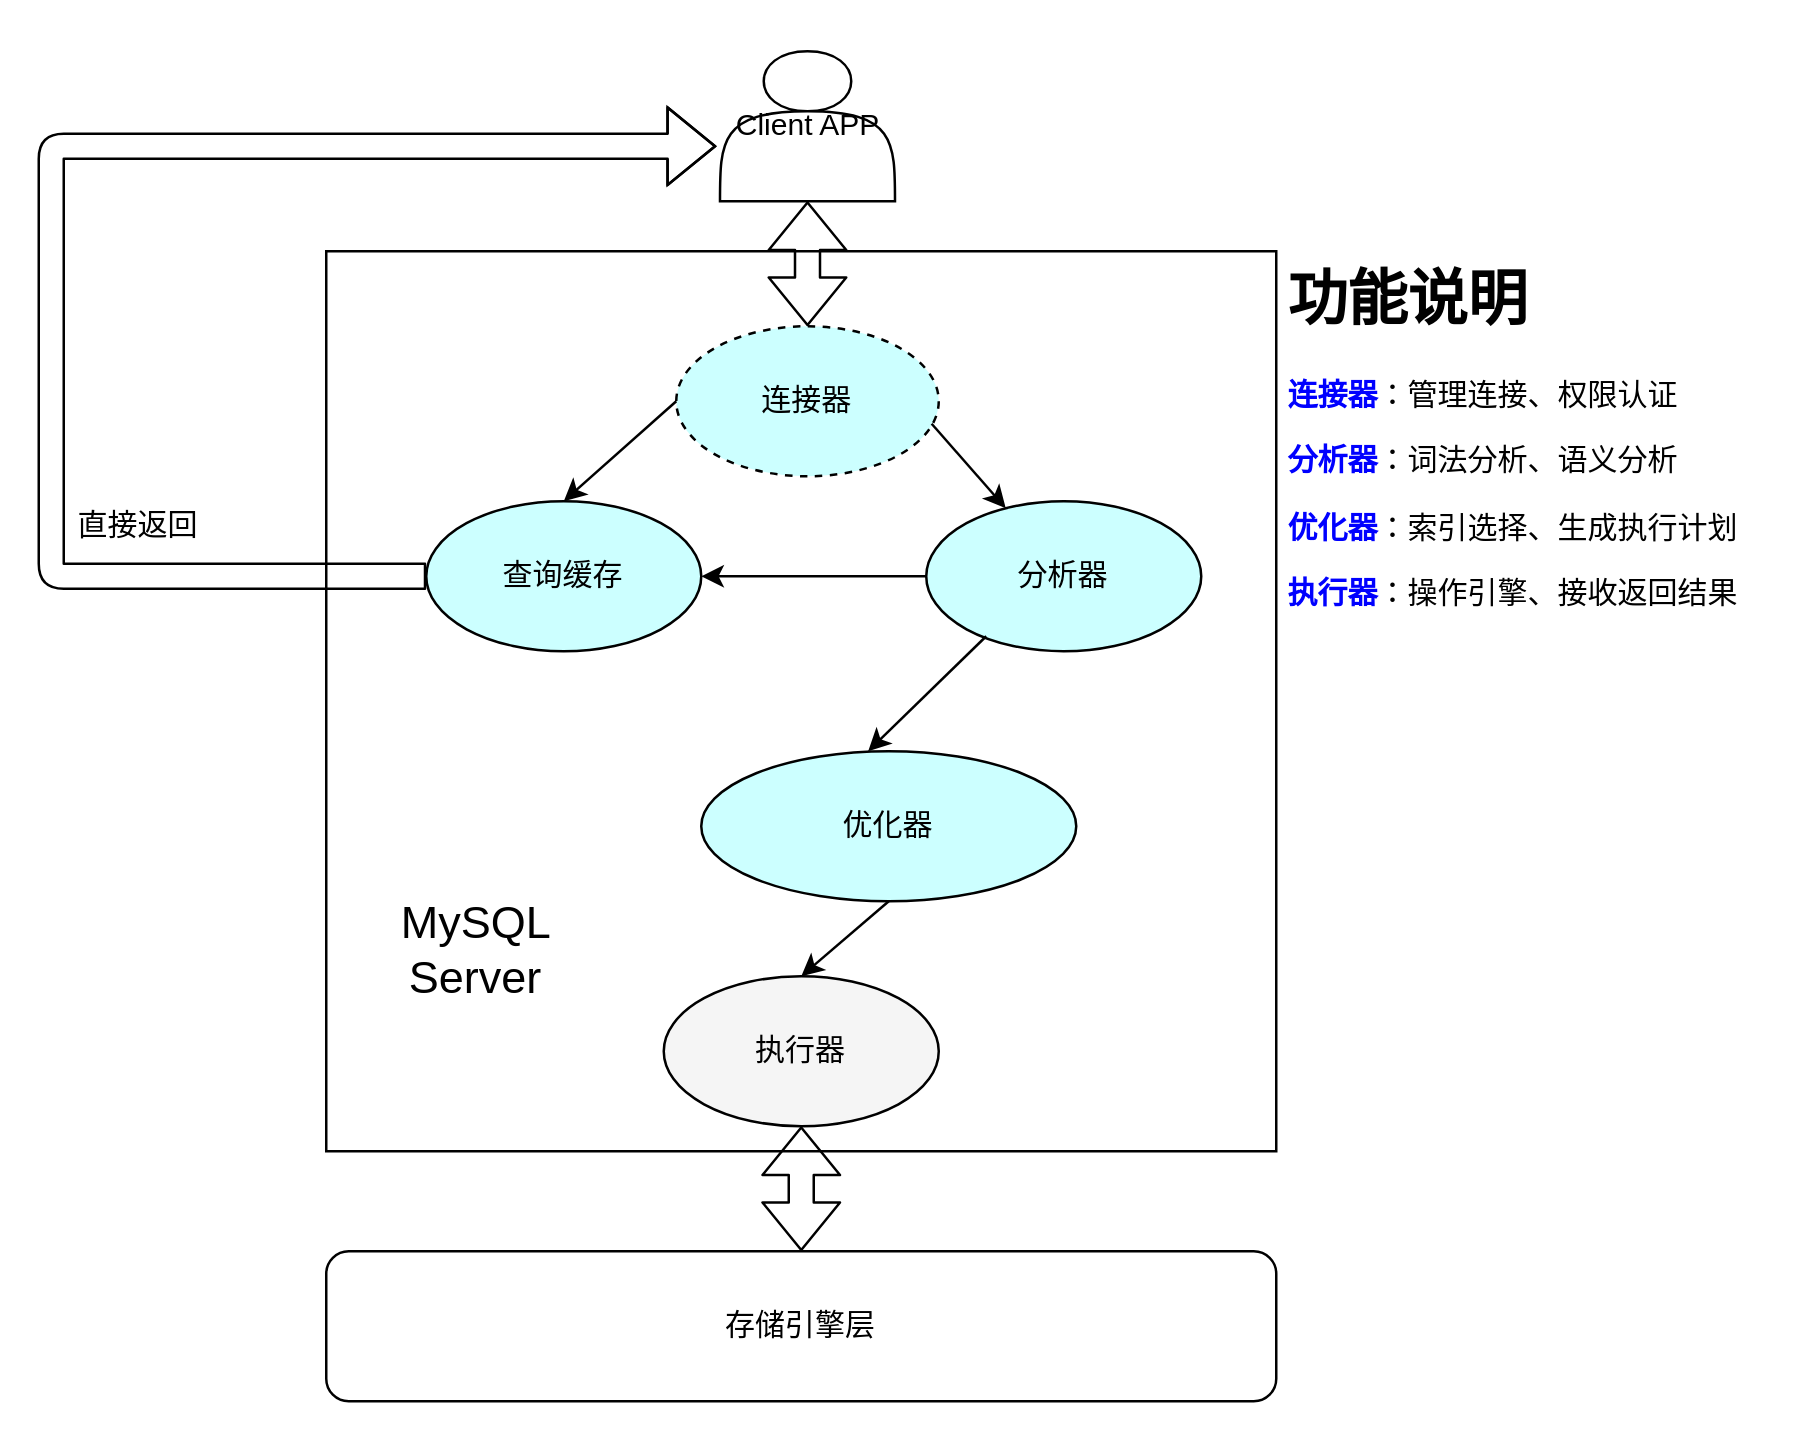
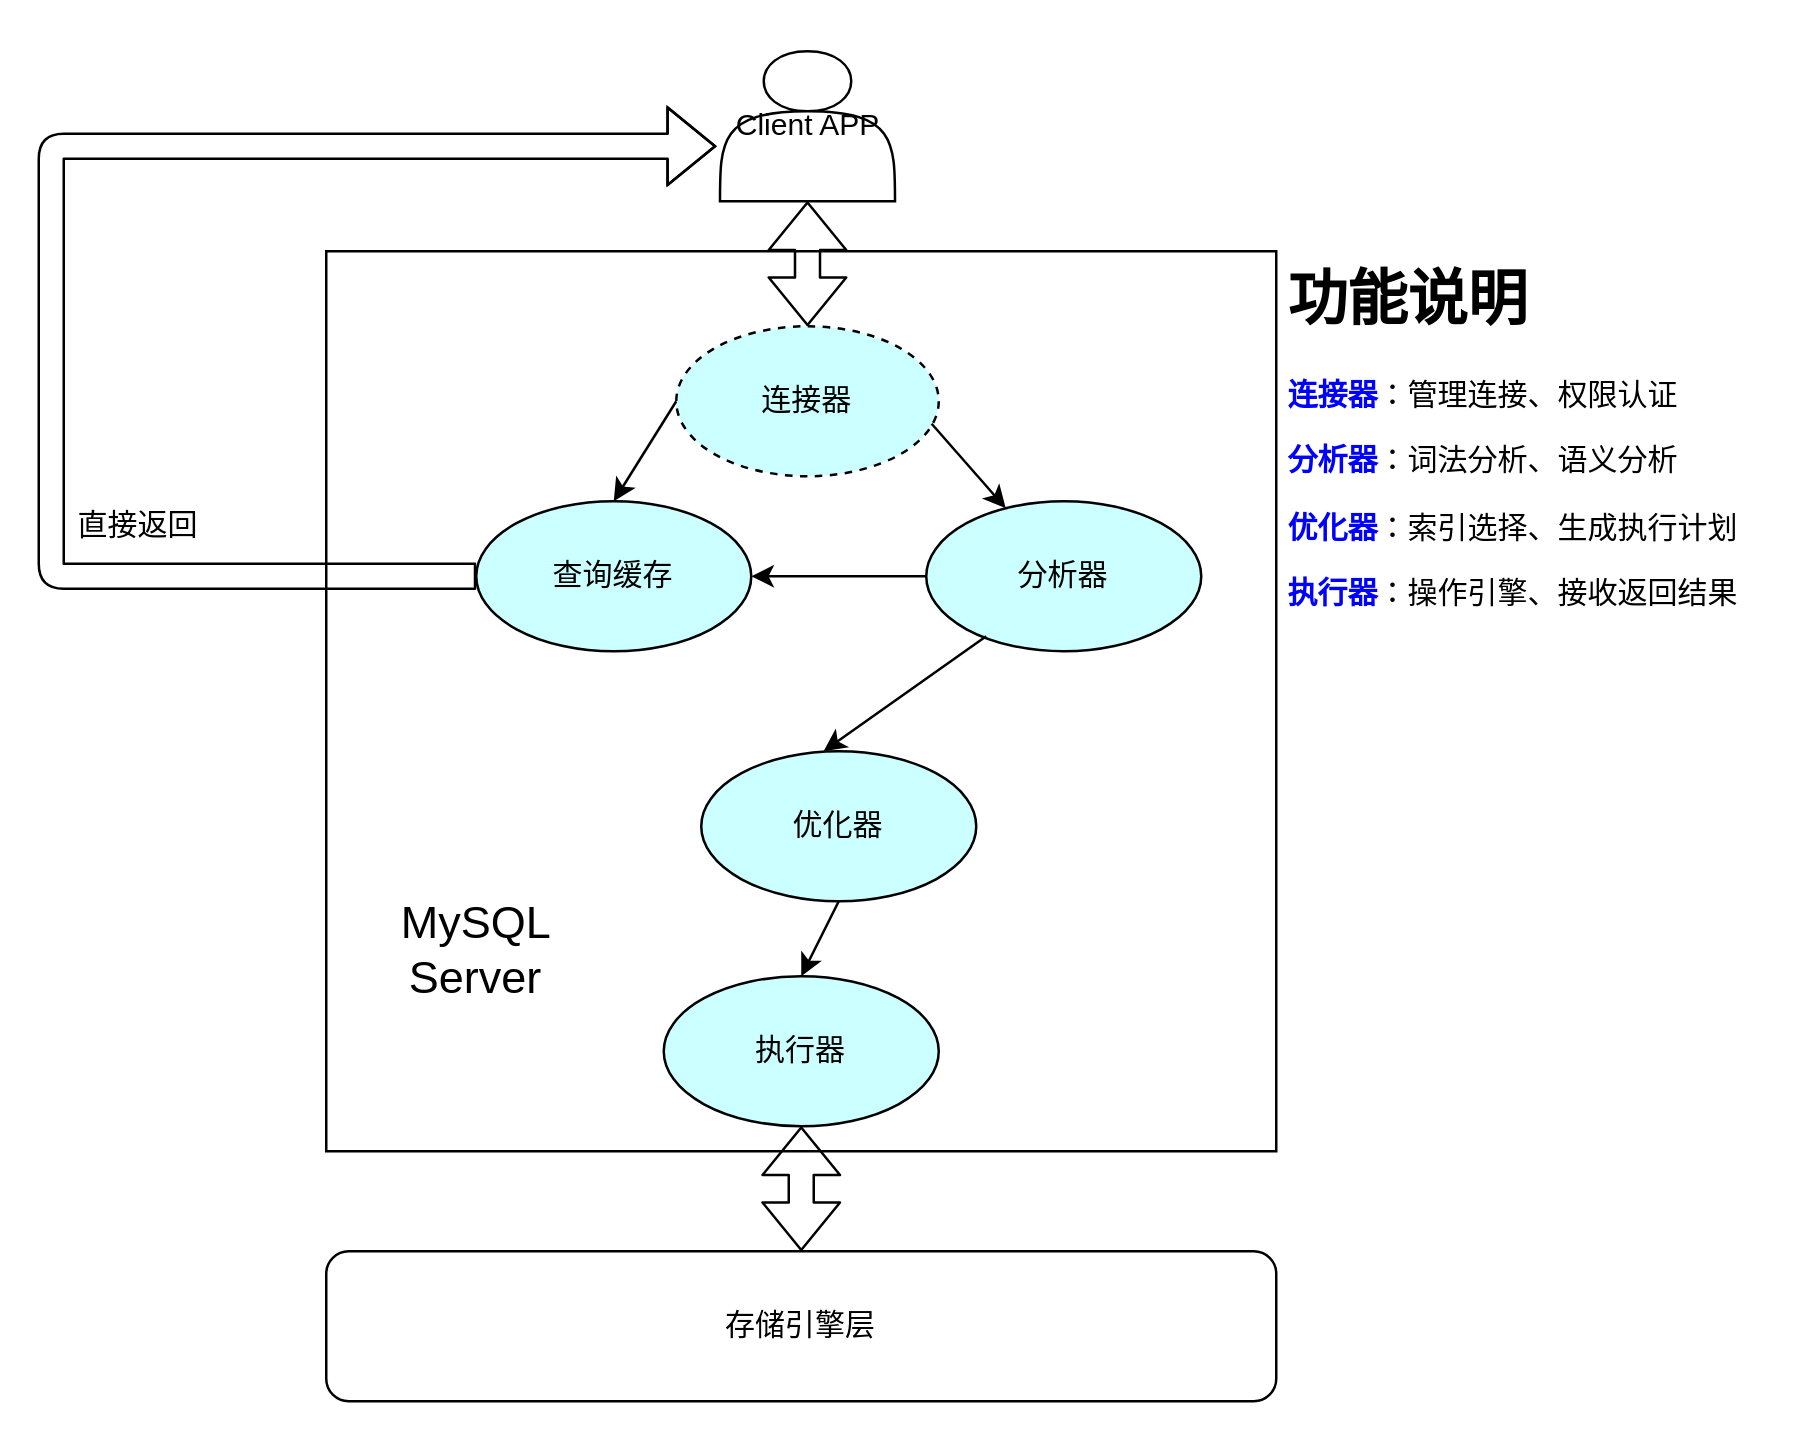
(564, 576) -> (614, 576)
(889, 826) -> (839, 826)
(801, 1051) -> (801, 1051)
